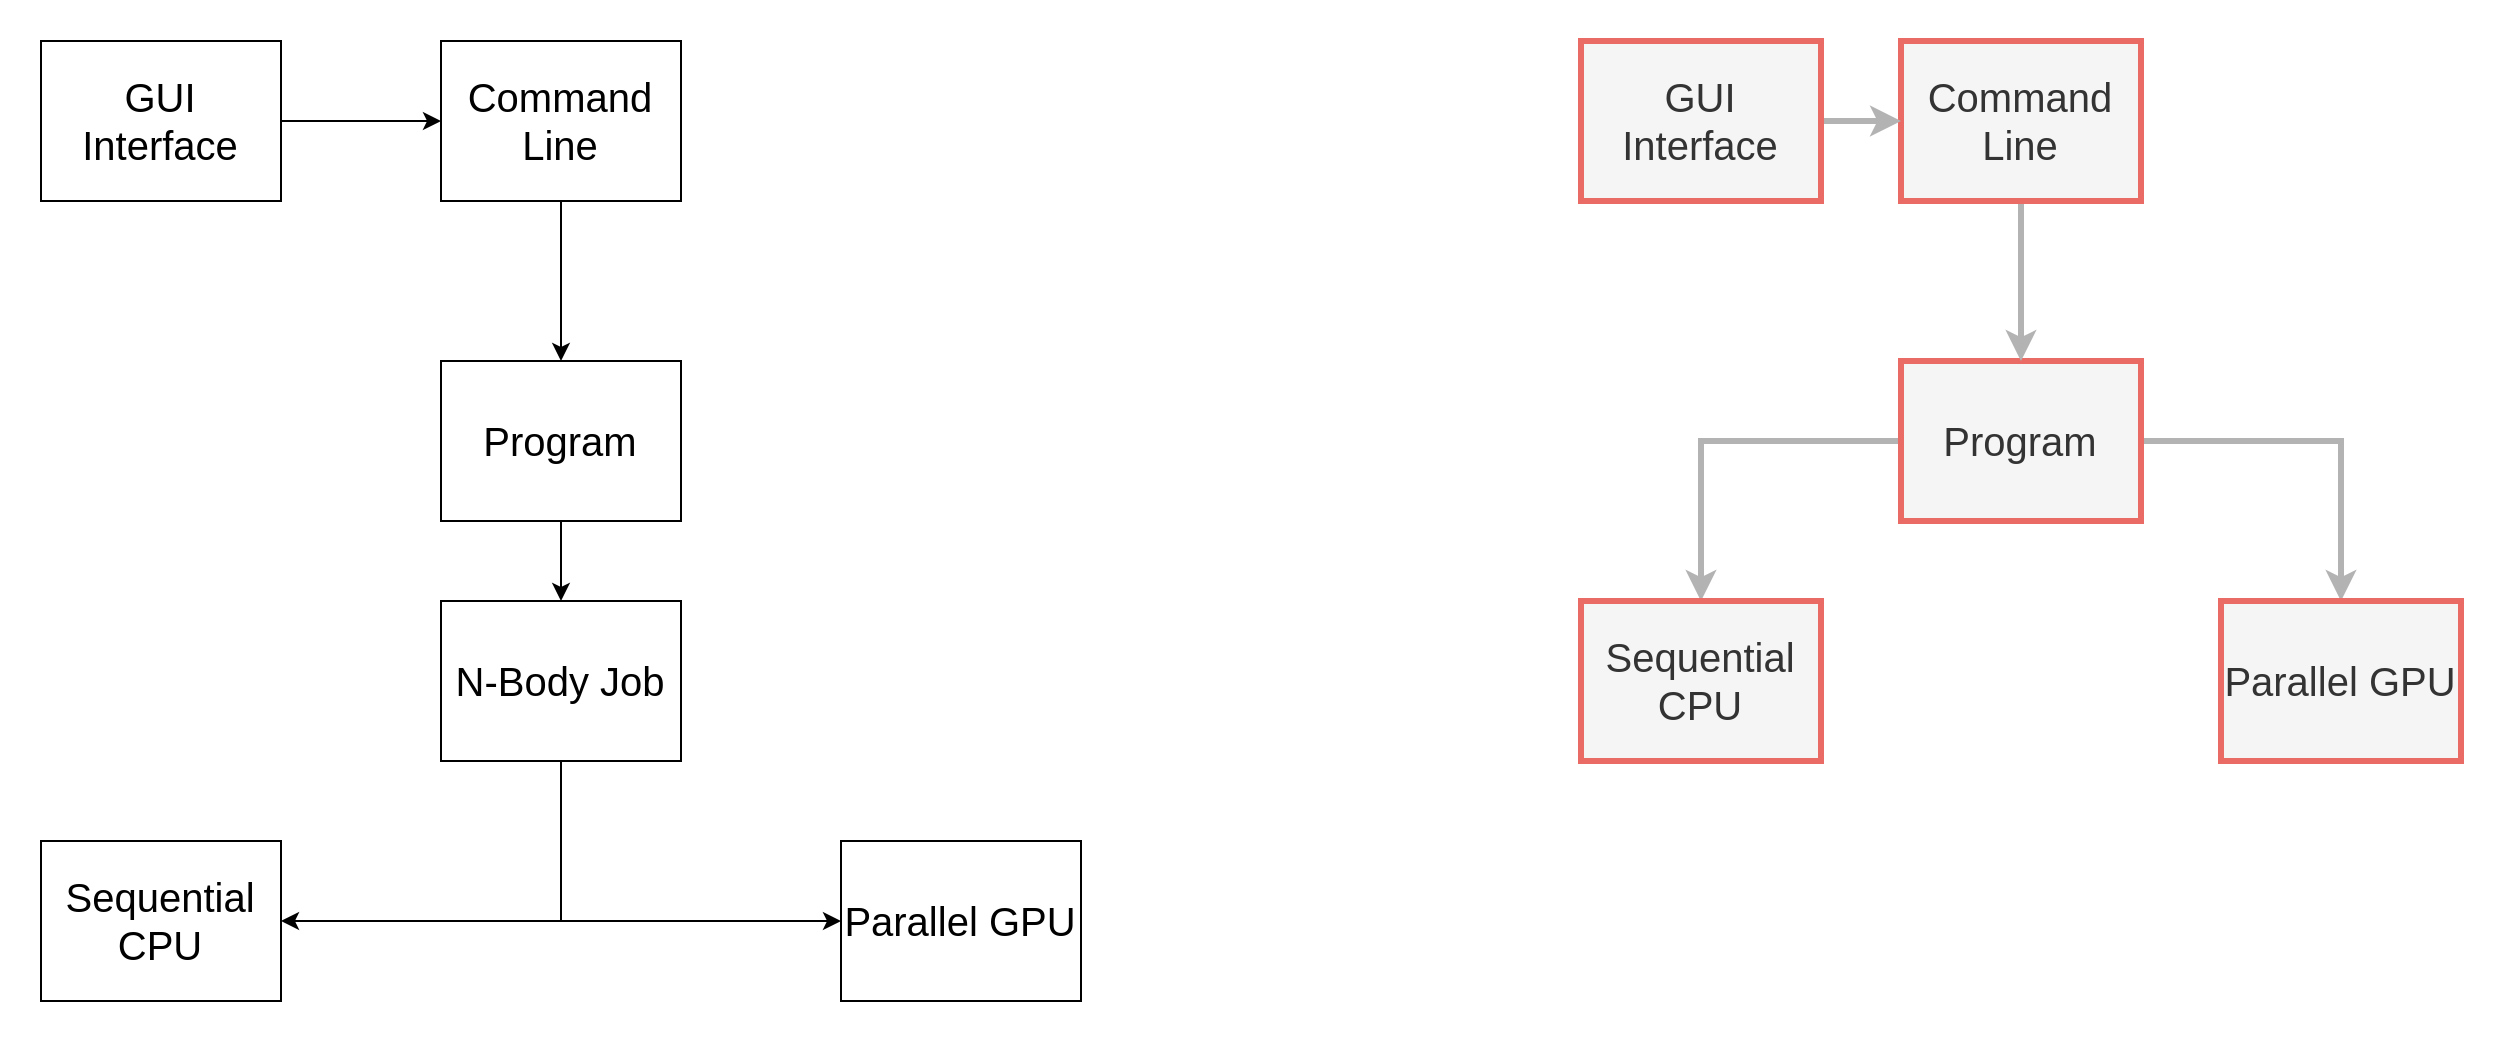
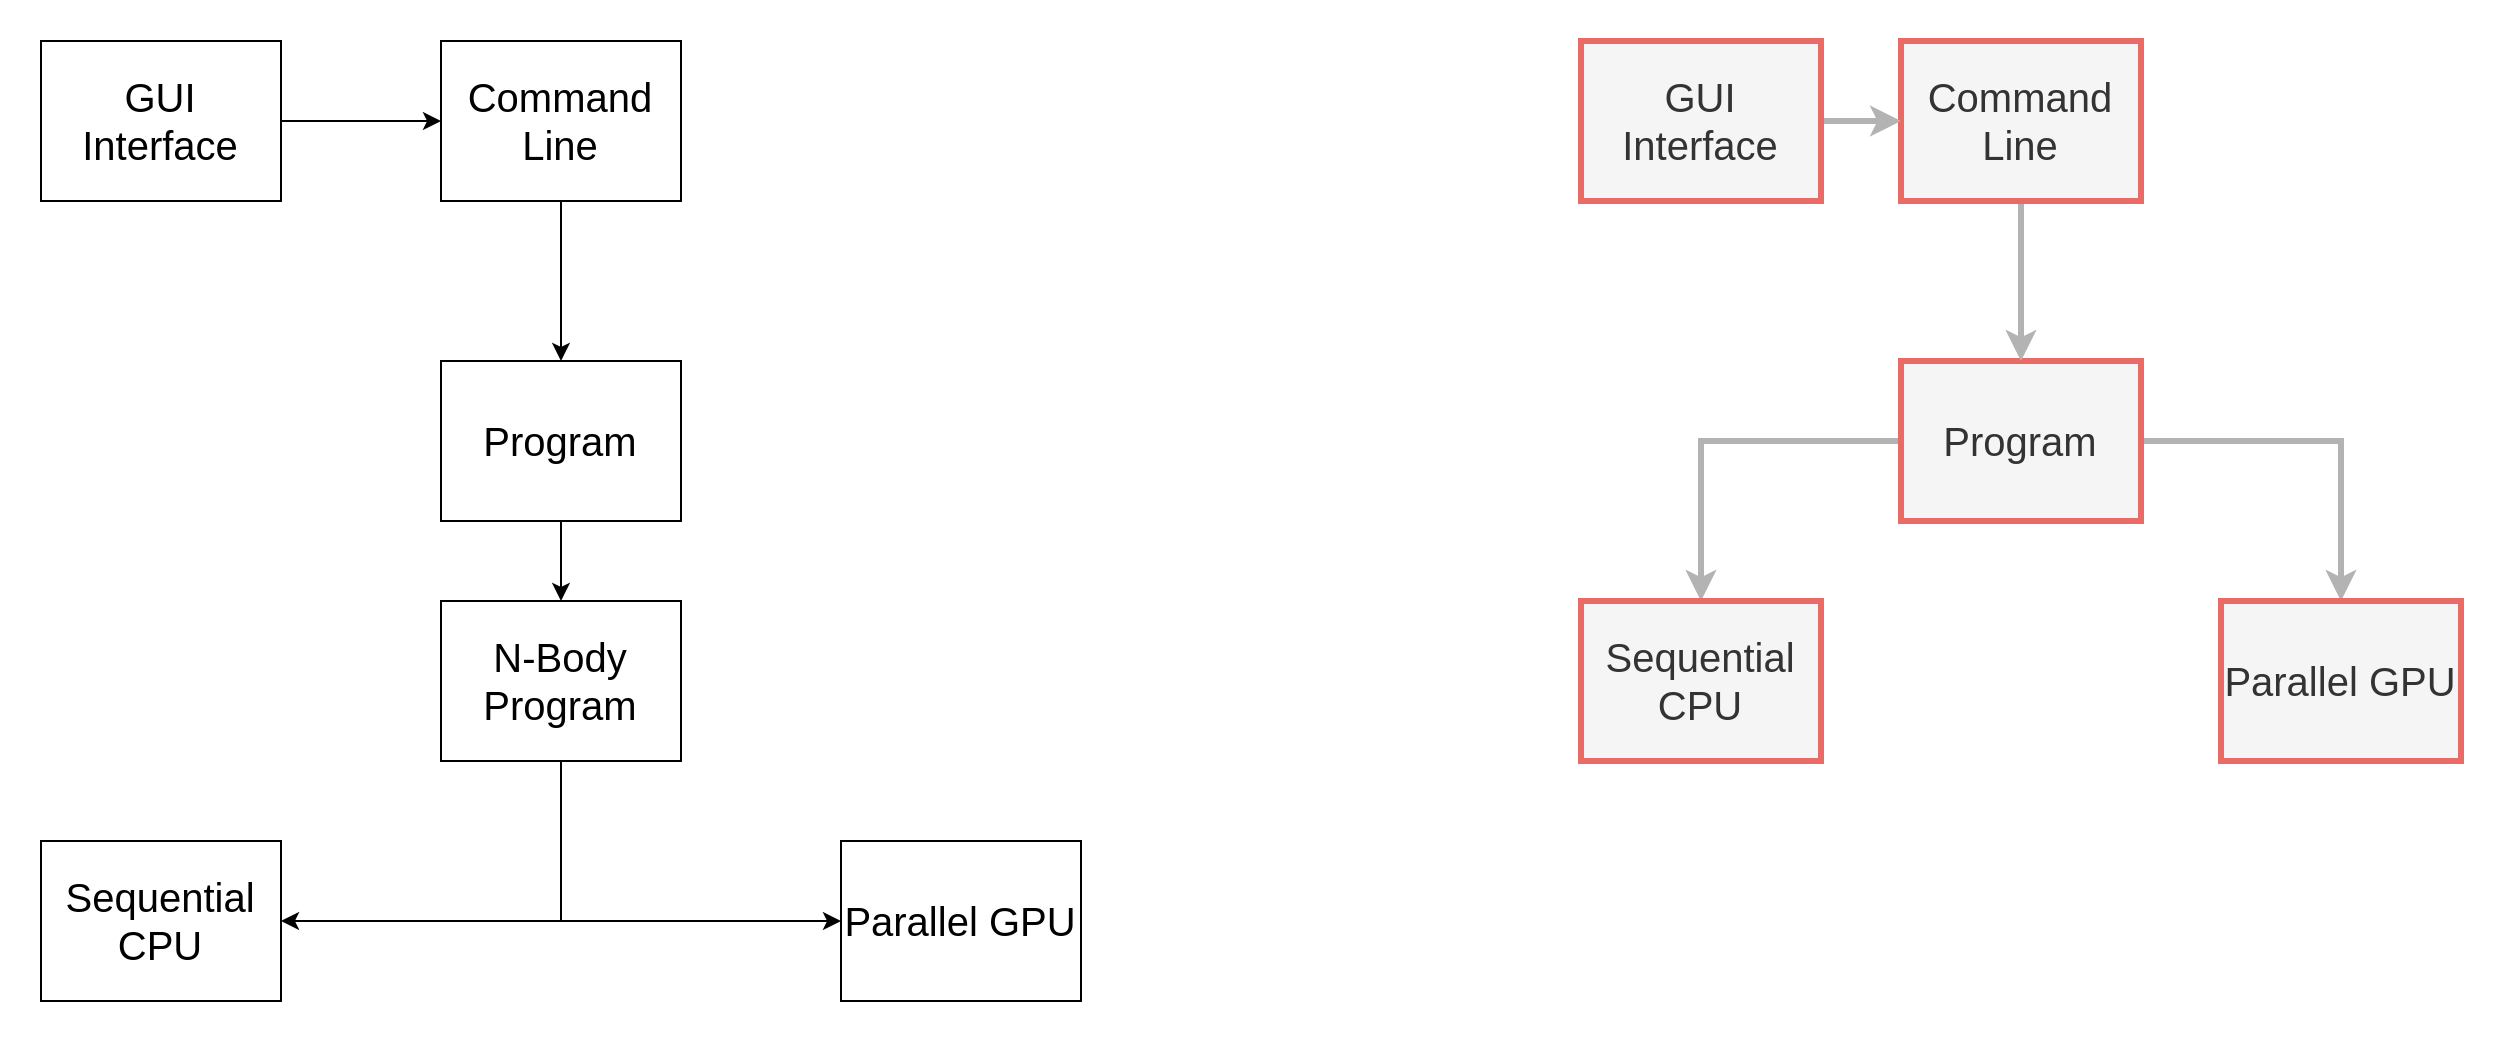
(561, 681) -> (561, 681)
